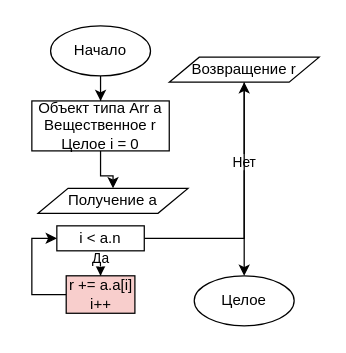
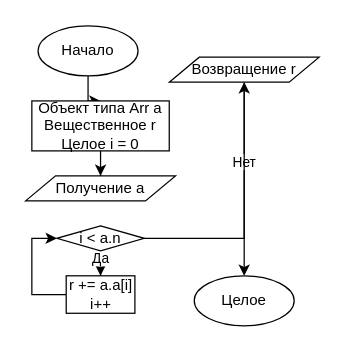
(101, 51) -> (88, 51)
(113, 201) -> (101, 188)
(101, 238) -> (101, 238)
(101, 294) -> (101, 294)
